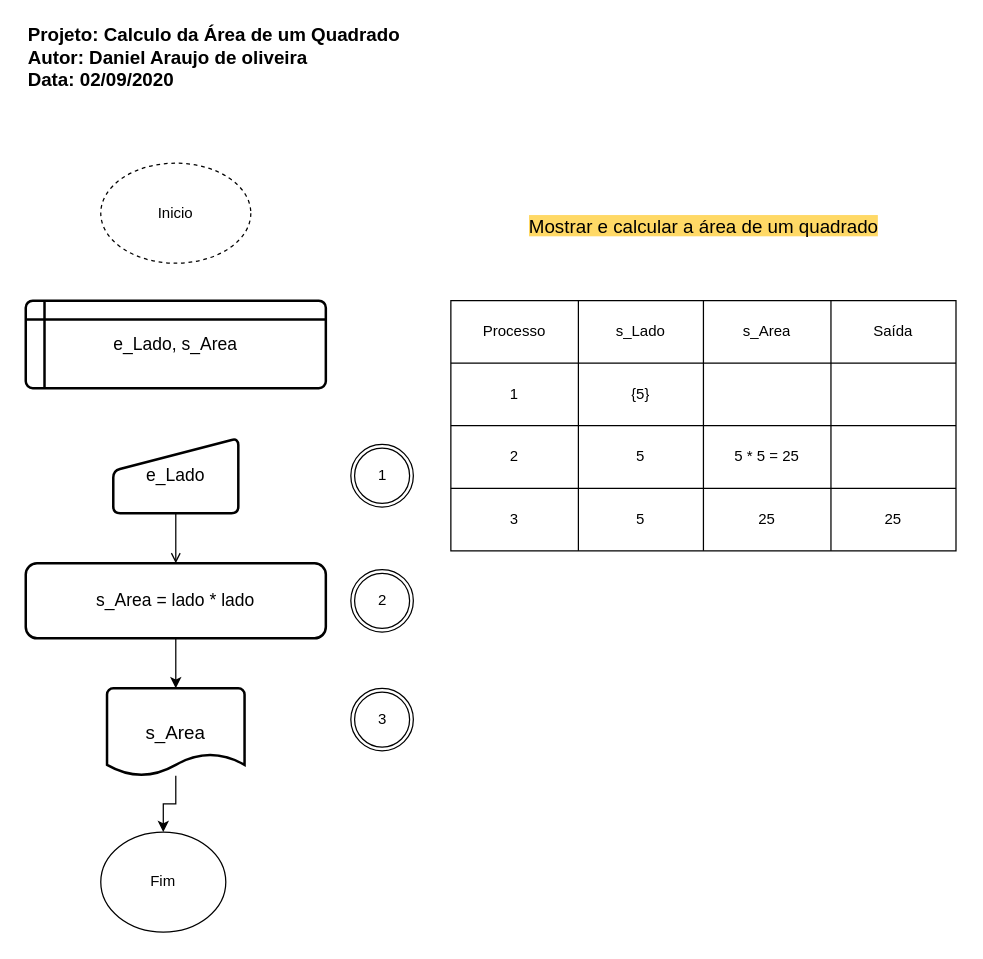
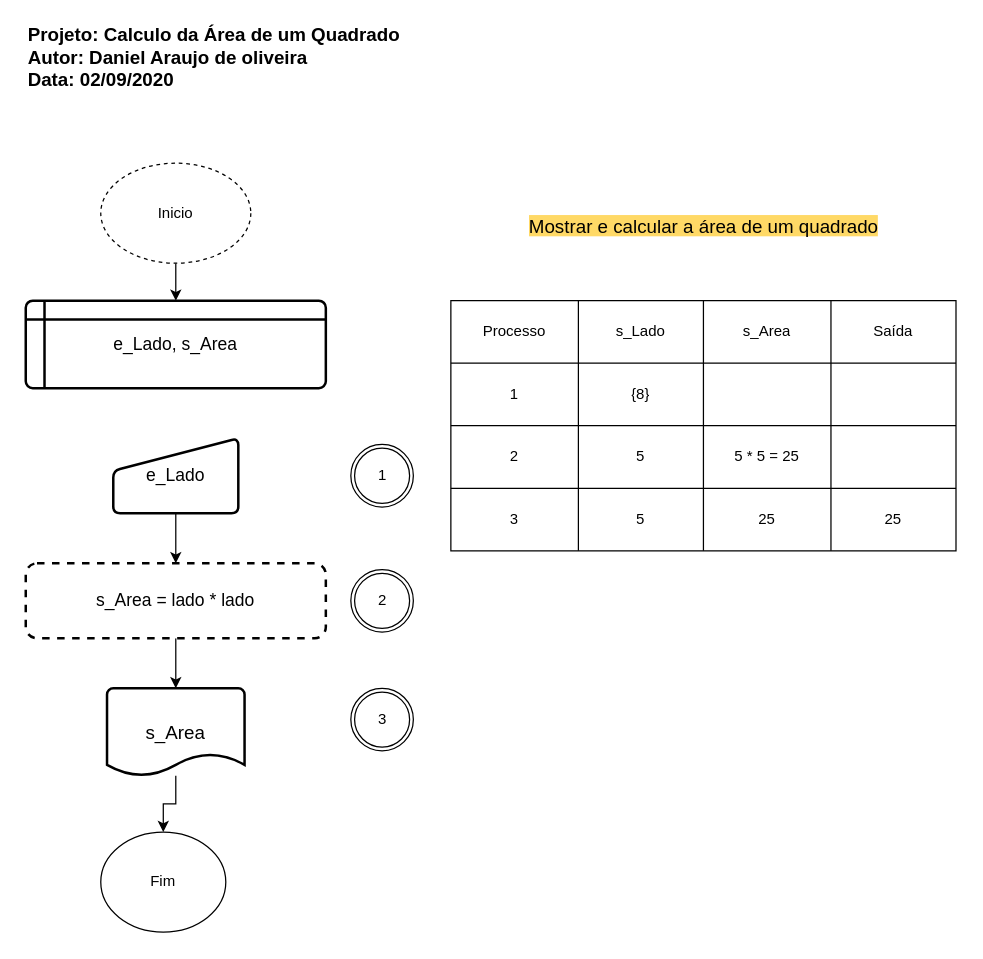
none -> (176, 286)
(641, 394) -> (641, 394)
(176, 555) -> (176, 553)
(176, 601) -> (176, 601)
